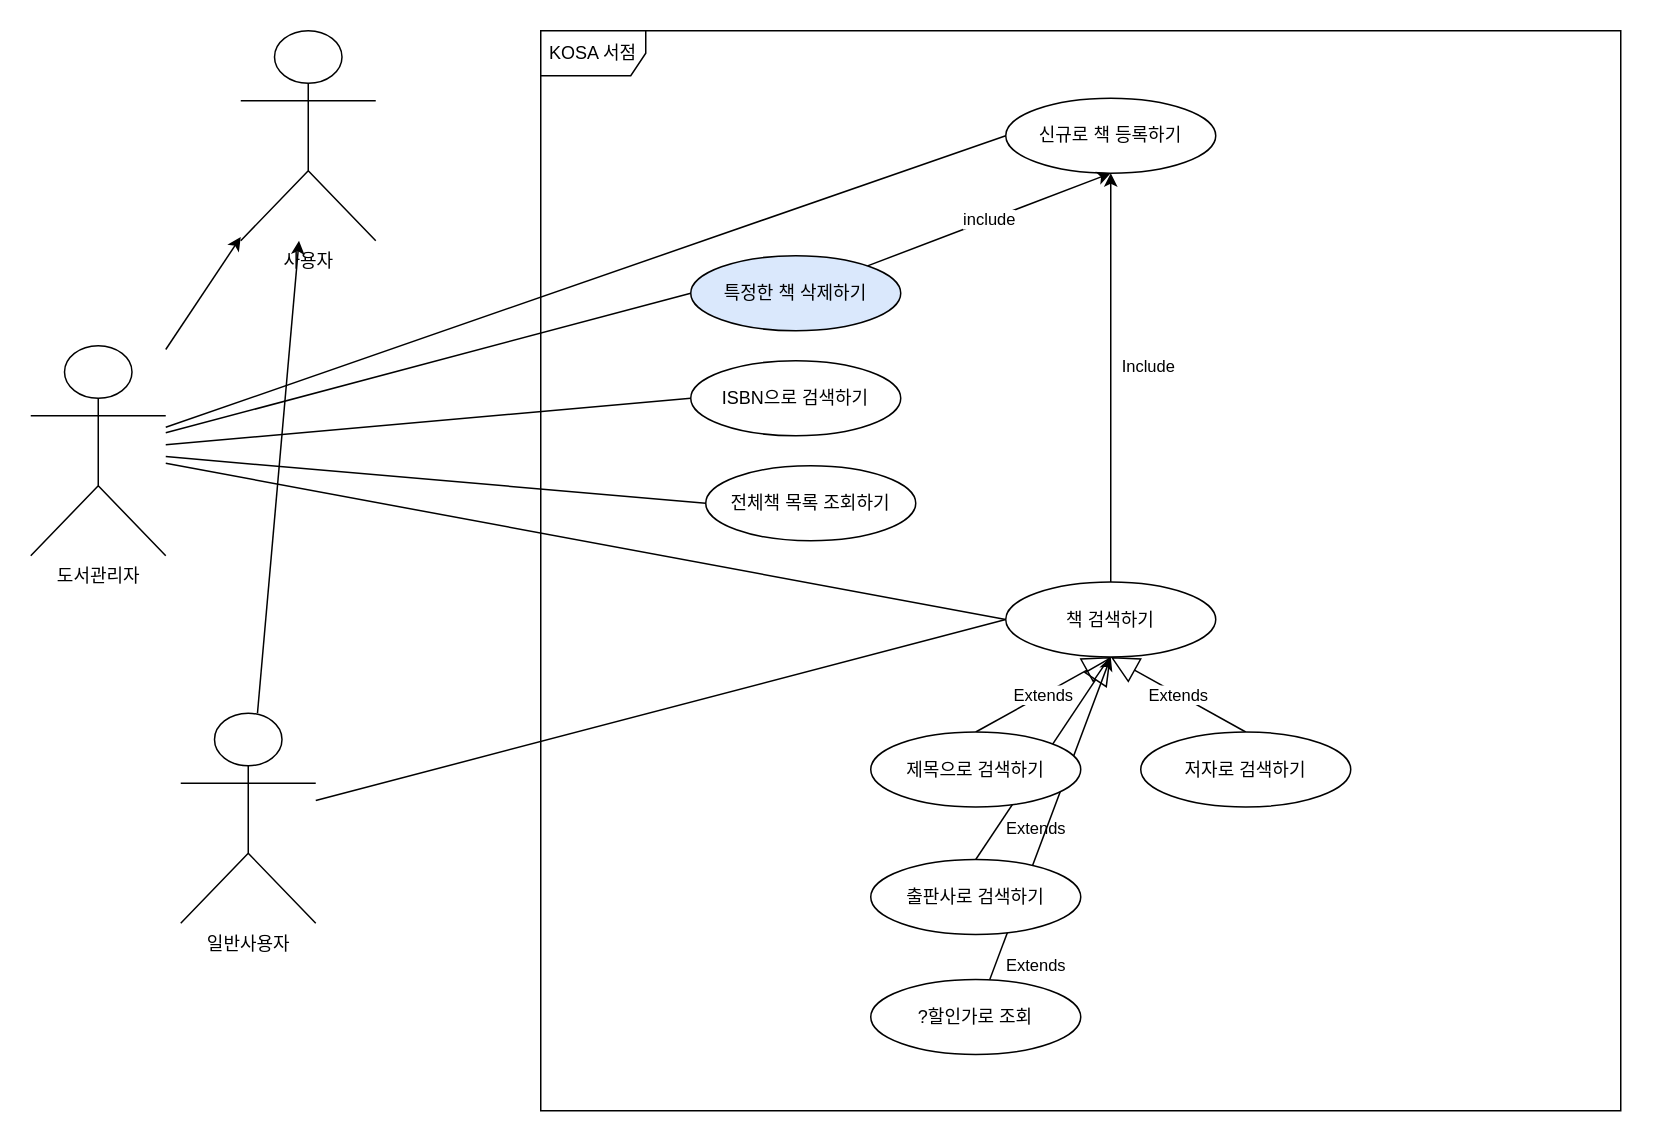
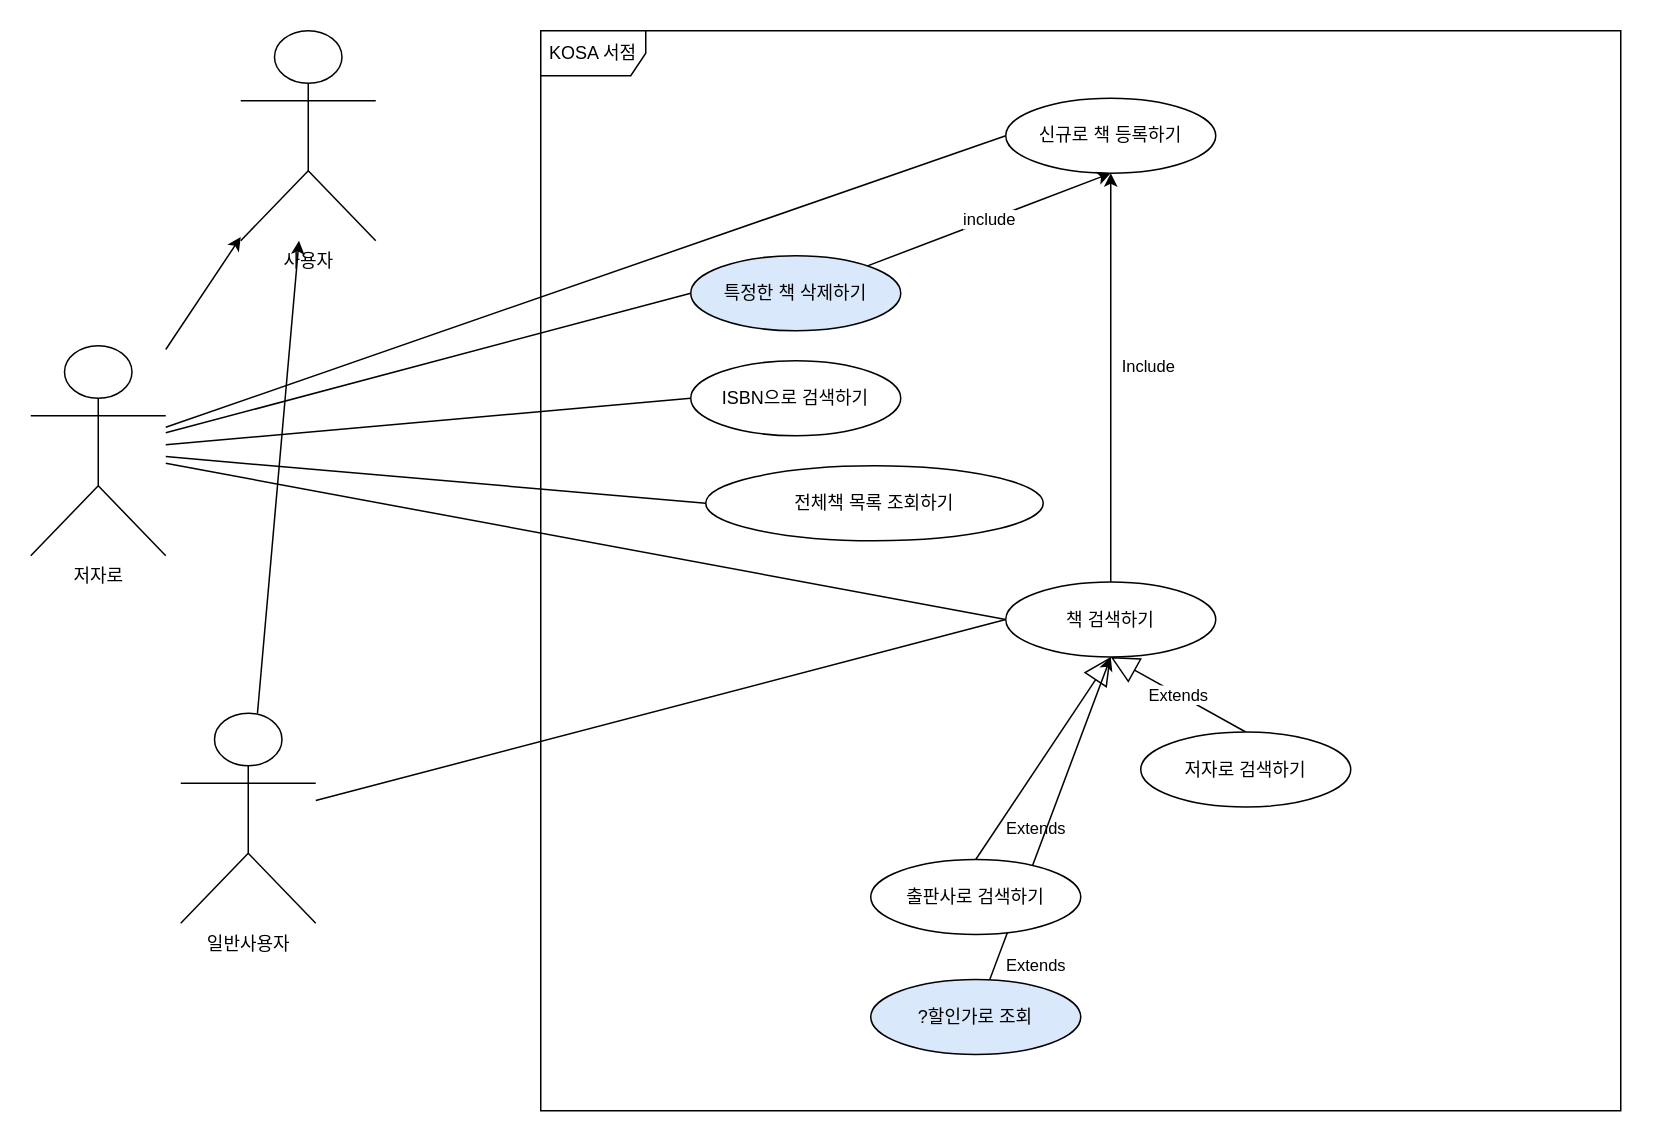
(811, 503) -> (875, 503)
(99, 577) -> (99, 577)
(1031, 701) -> none
(976, 770) -> none
(976, 1017) -> (976, 1017)
